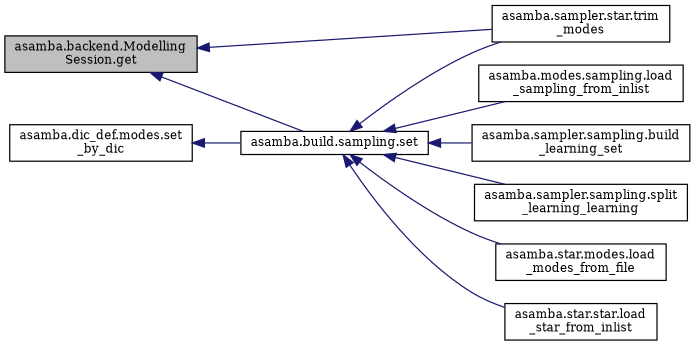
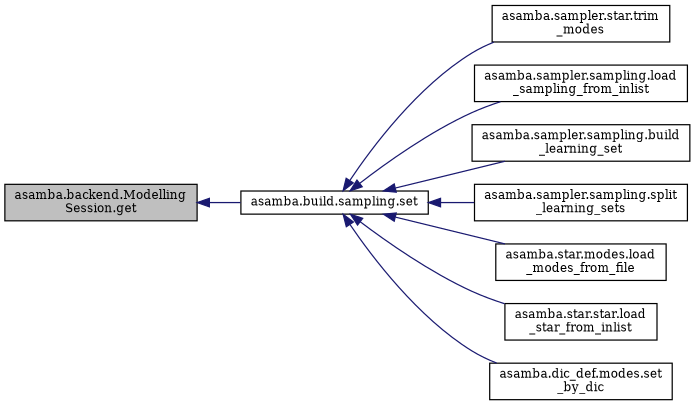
(351, 38) -> none
(581, 83) -> (581, 83)
(223, 143) -> (414, 304)
(581, 203) -> (581, 203)
